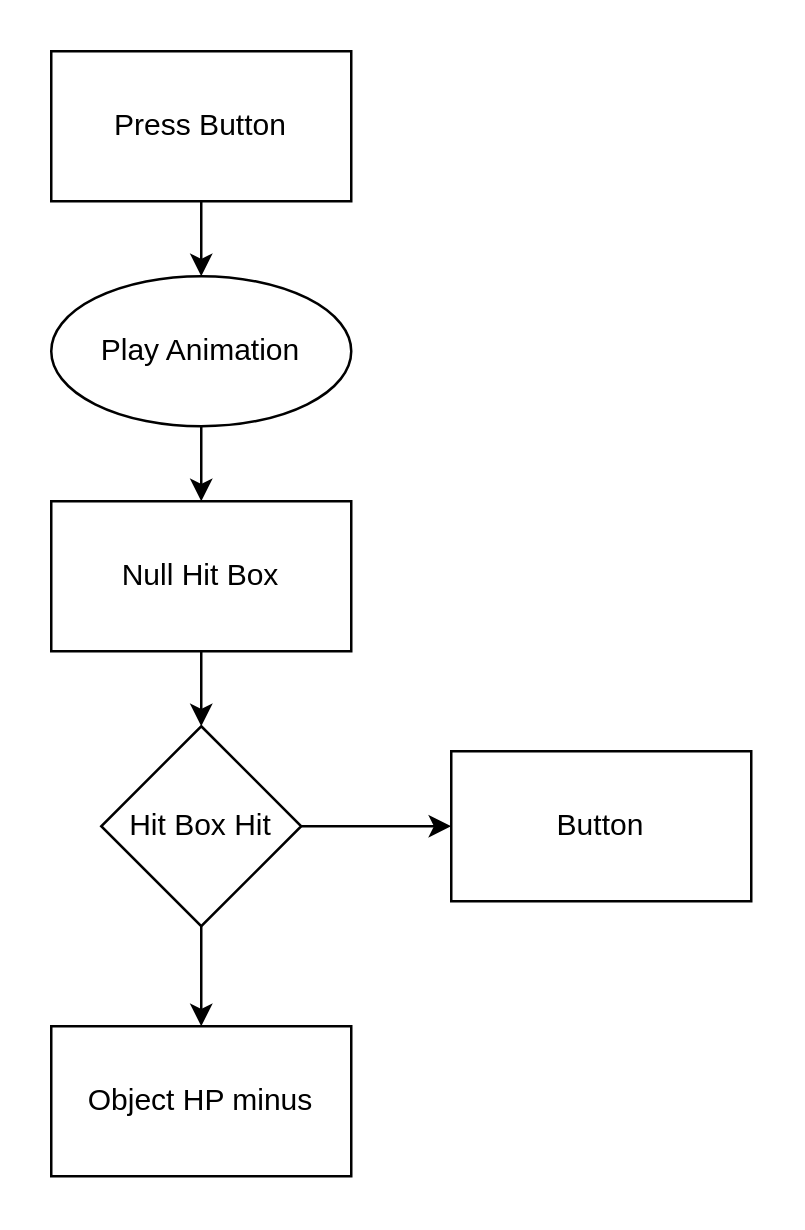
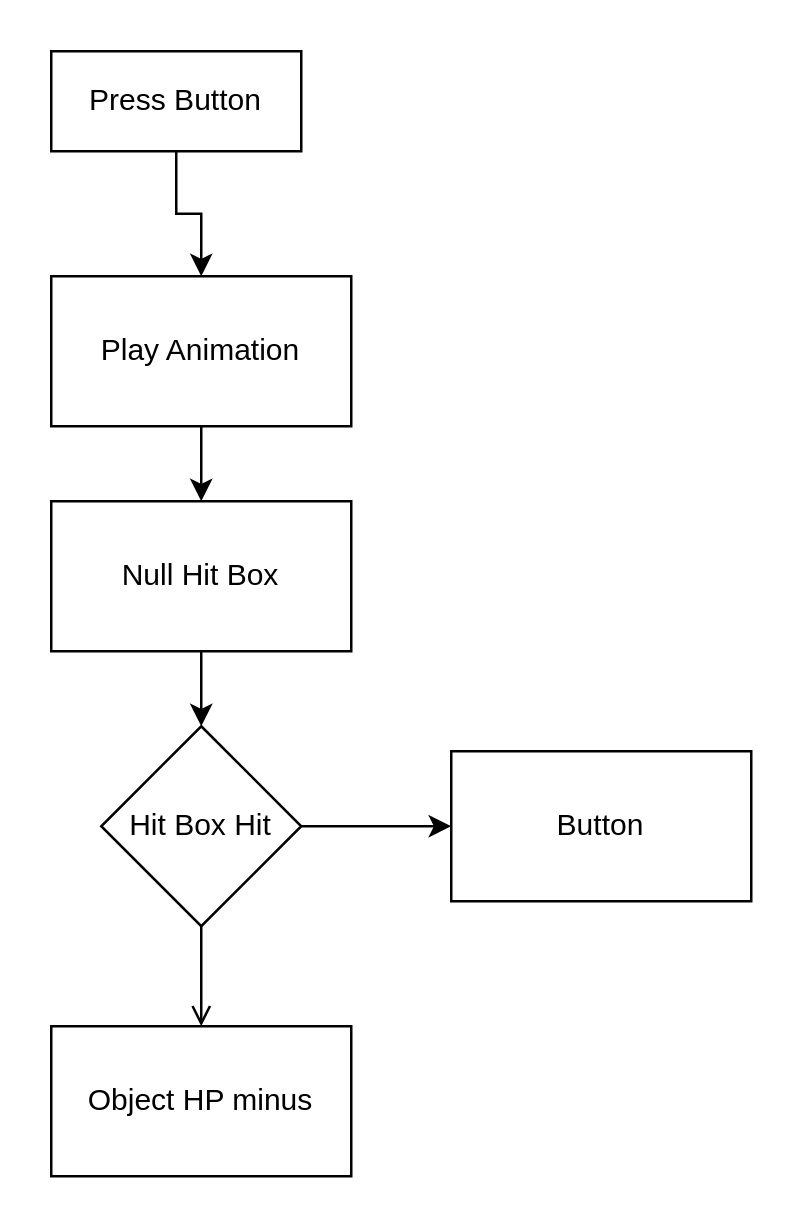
(201, 126) -> (176, 101)
(201, 351) -> (201, 351)
(201, 1008) -> (201, 1012)
